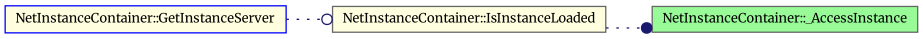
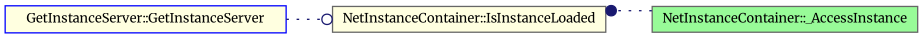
(146, 19) -> (146, 19)
(624, 28) -> (634, 11)
